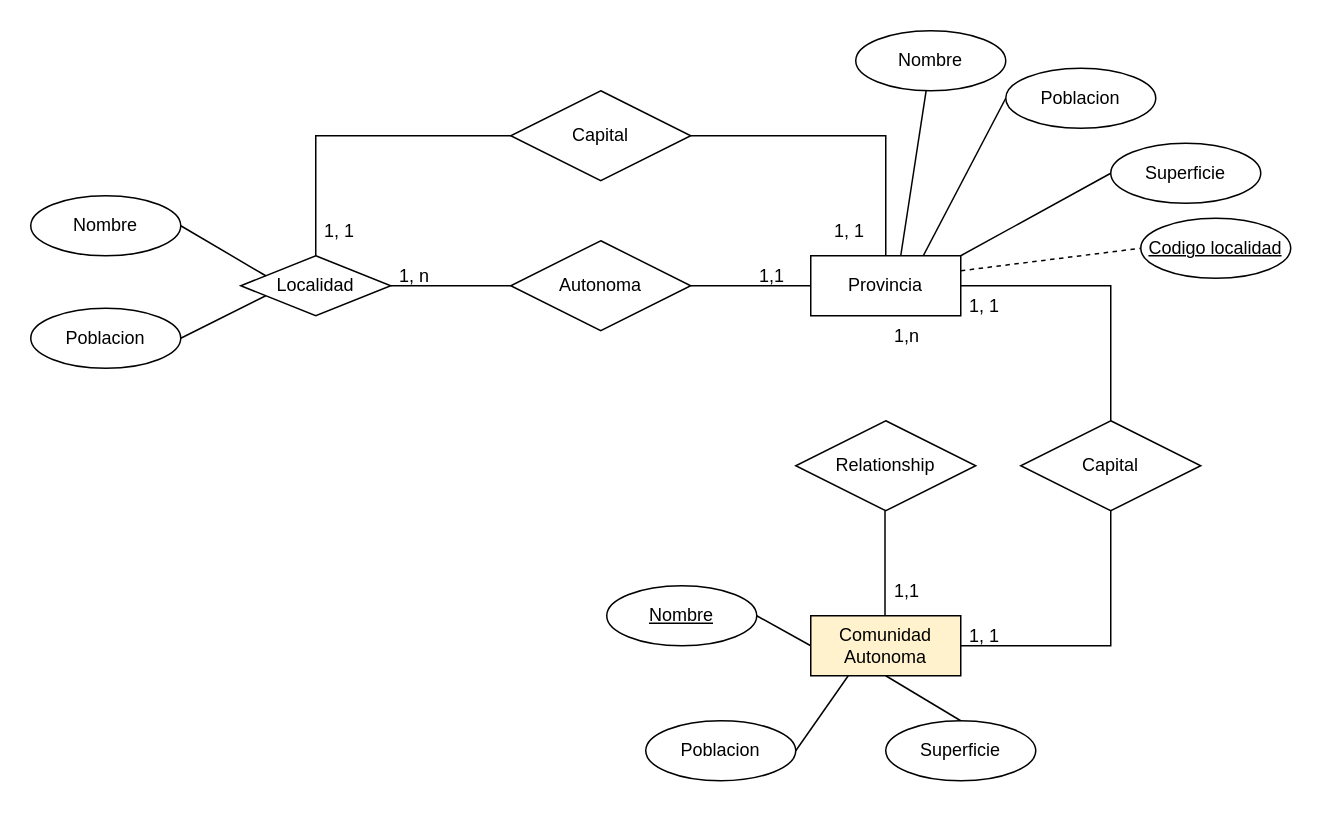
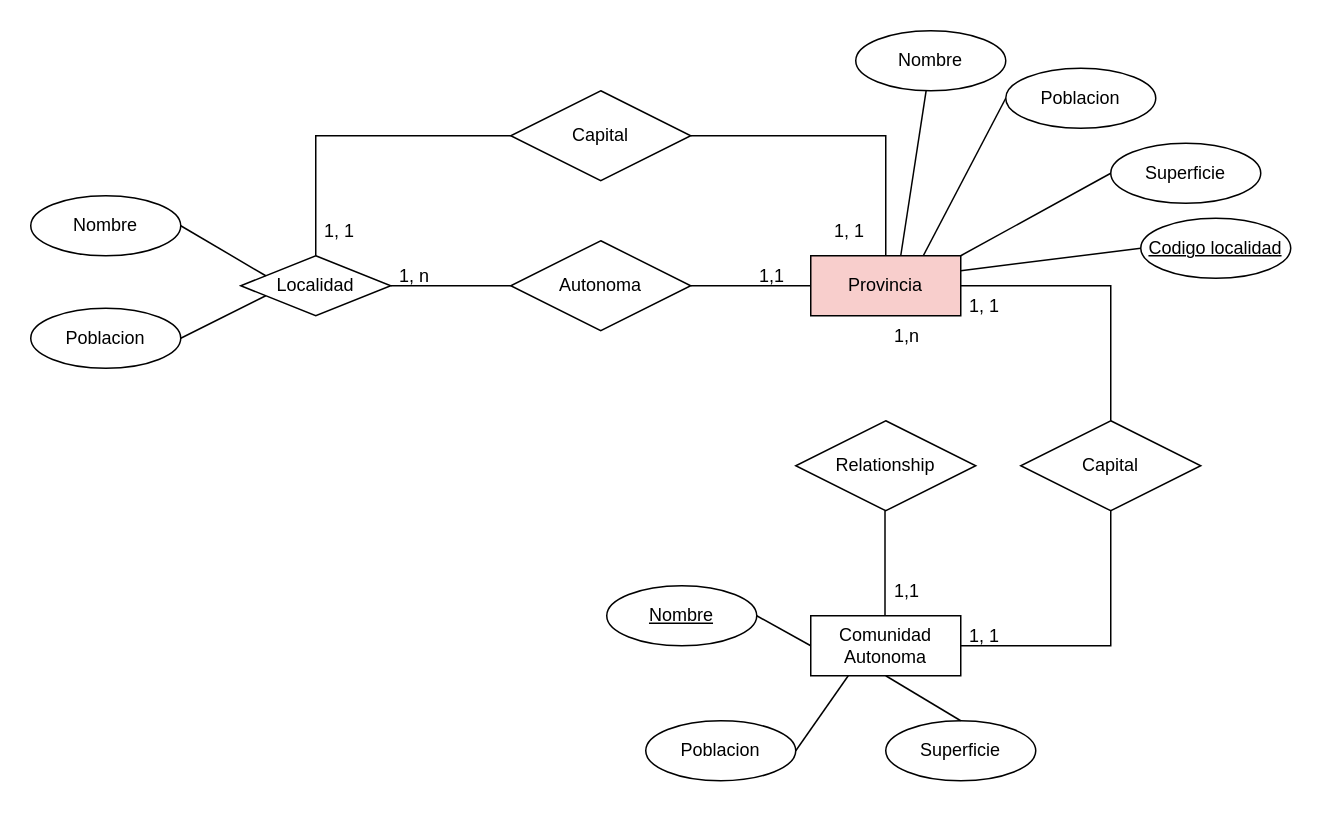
(1051, 259) -> (1051, 259)
(886, 286) -> (886, 286)
(886, 646) -> (886, 646)
